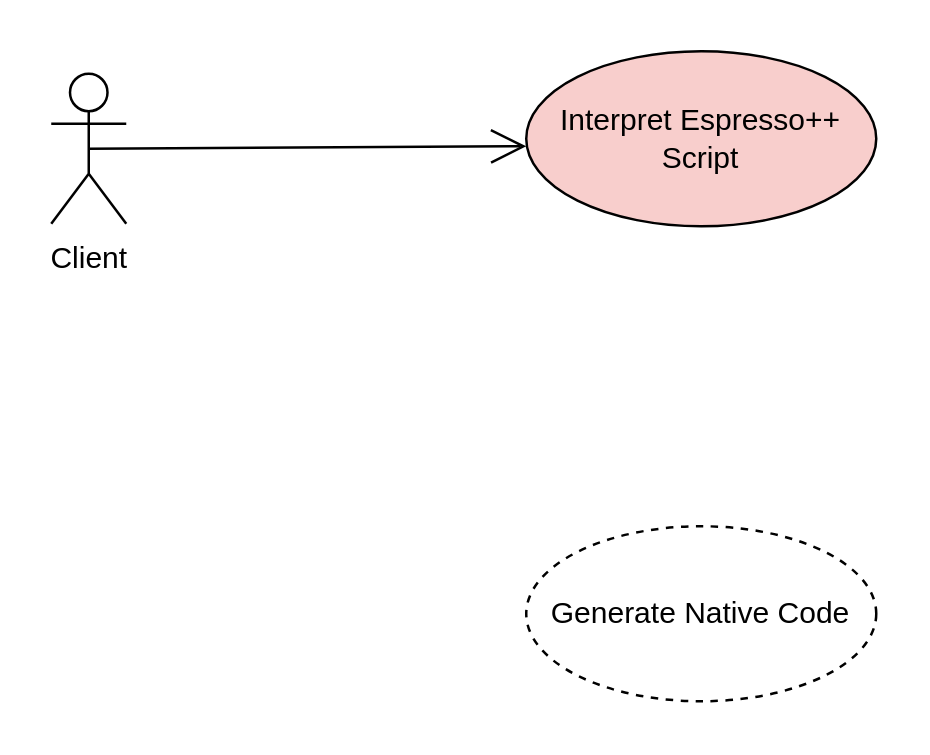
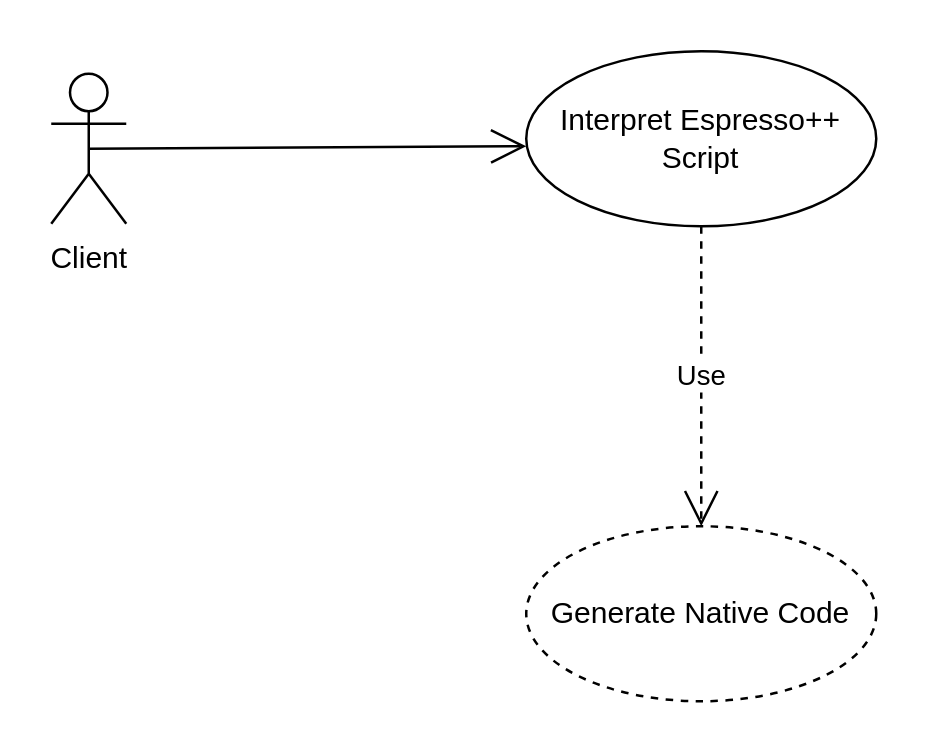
(701, 139) -> (701, 139)
none -> (701, 445)
